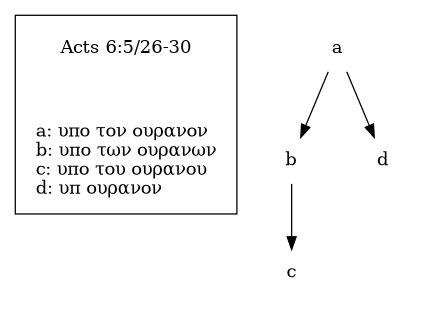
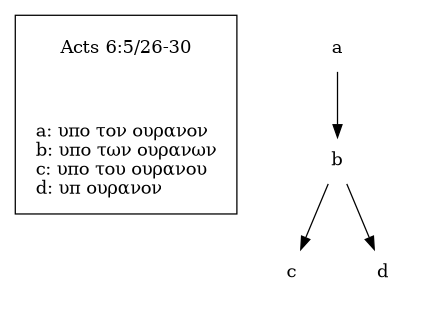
(358, 99) -> (358, 211)
